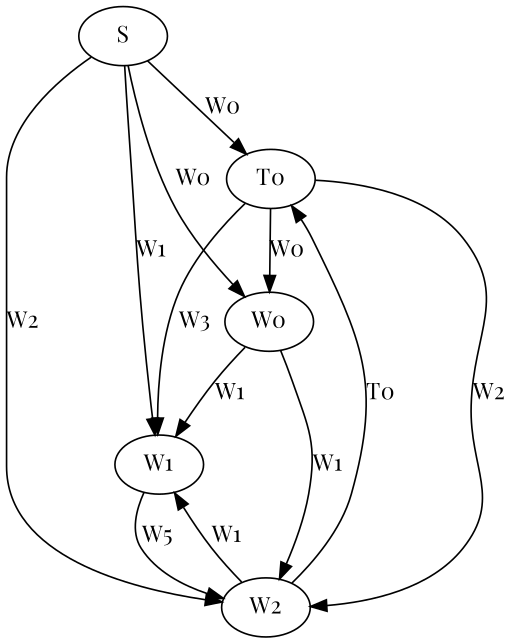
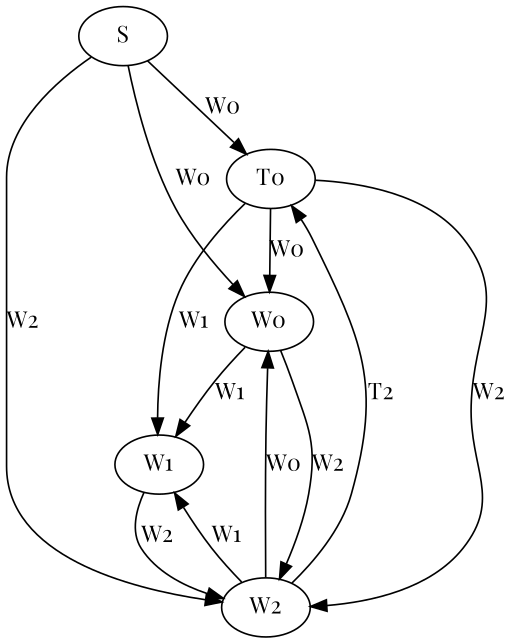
(136, 242) -> none
(195, 322) -> (195, 322)
(381, 393) -> (381, 393)
(328, 465) -> (328, 465)
none -> (266, 473)
(158, 536) -> (158, 536)
